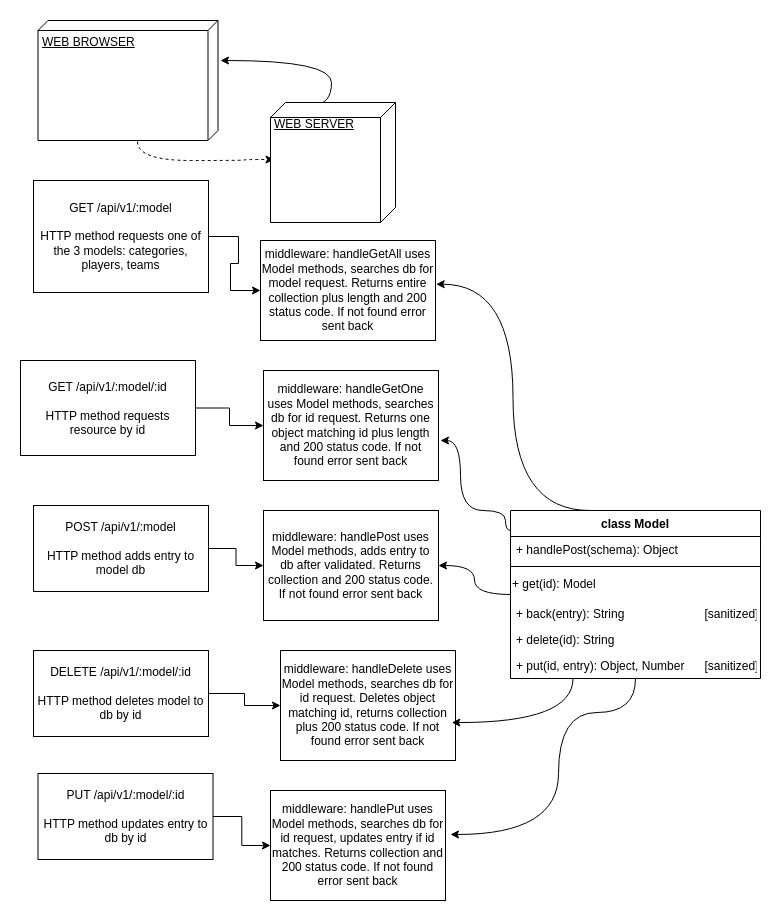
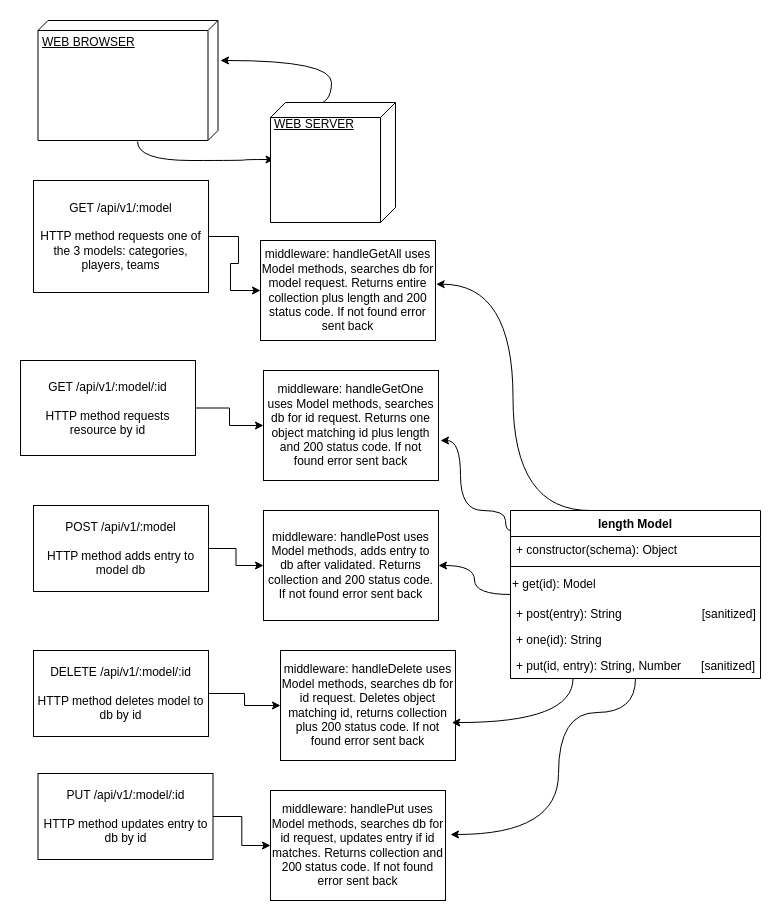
(197, 160) -> (197, 160)
(635, 524) -> (635, 524)
(604, 550) -> (609, 550)
(676, 614) -> (676, 614)
(574, 640) -> (565, 640)
(660, 666) -> (659, 666)
